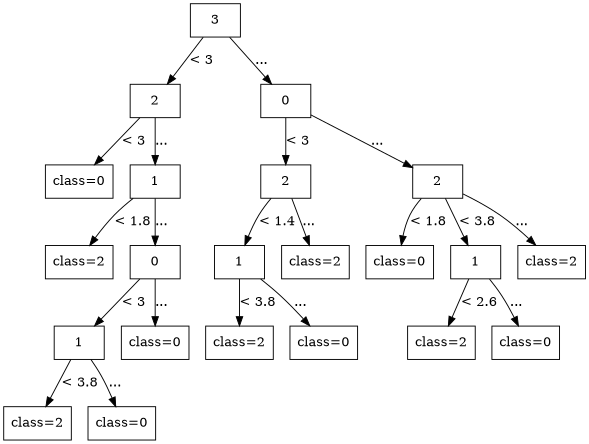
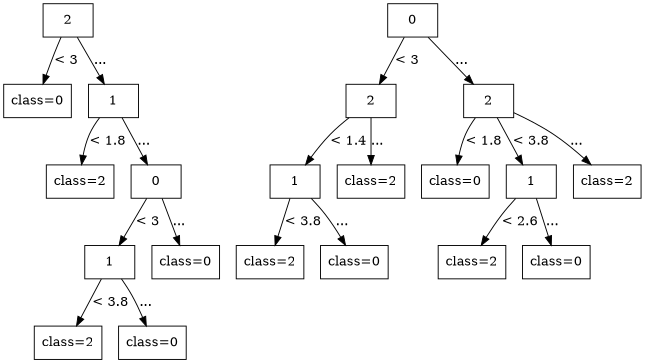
(215, 20) -> none
